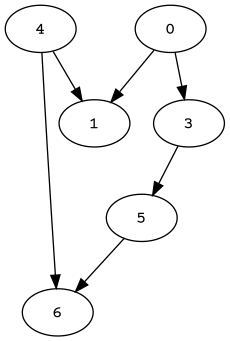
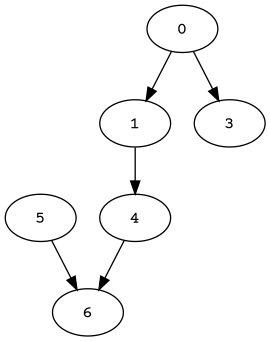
(64, 70) -> (135, 164)
(168, 165) -> none
